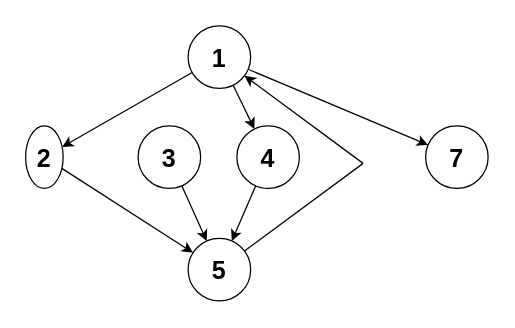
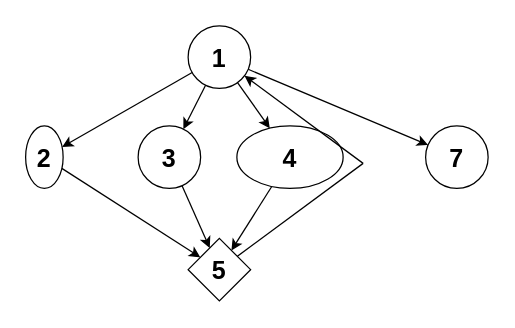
none -> (196, 103)
(268, 157) -> (290, 157)
(219, 269) -> (219, 269)
